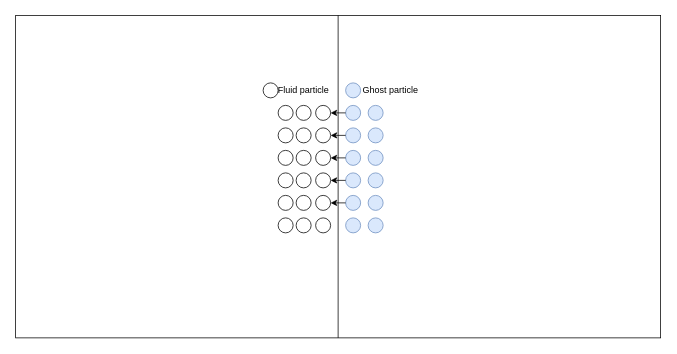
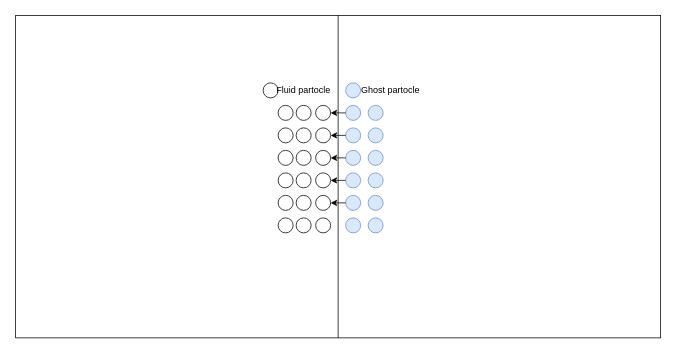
(303, 90) -> (303, 90)
(390, 90) -> (390, 90)
